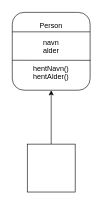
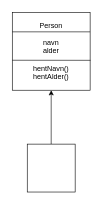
(51, 51) -> (51, 51)
